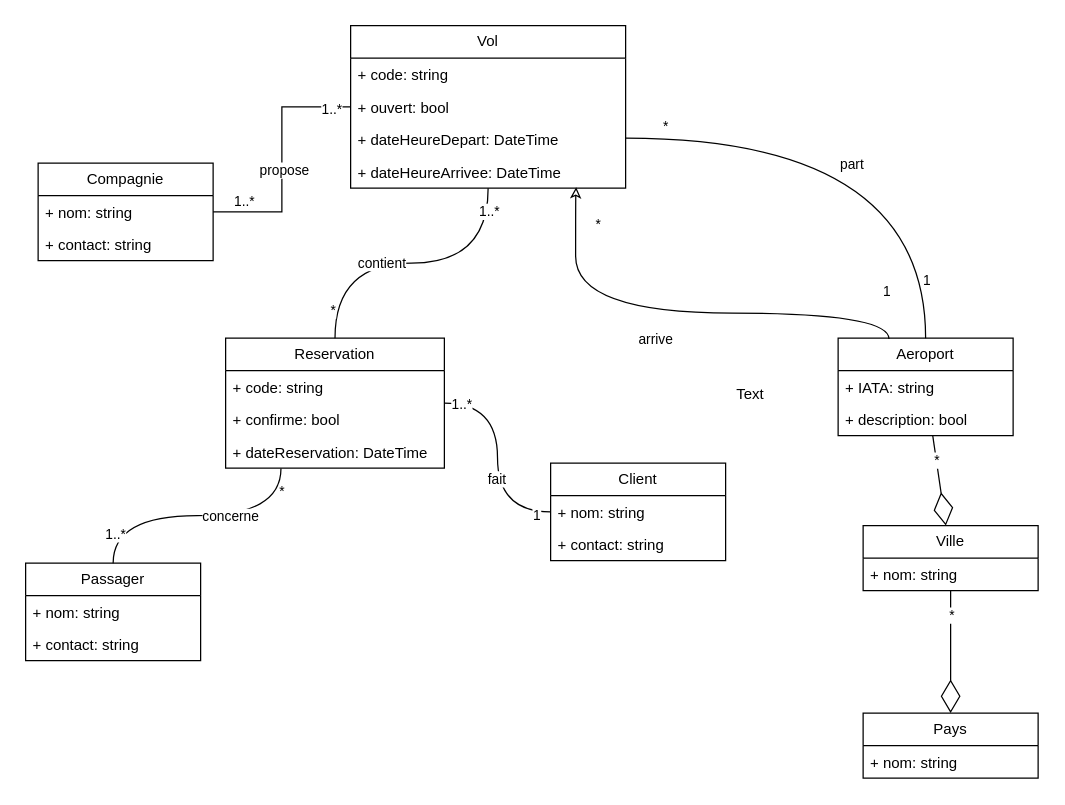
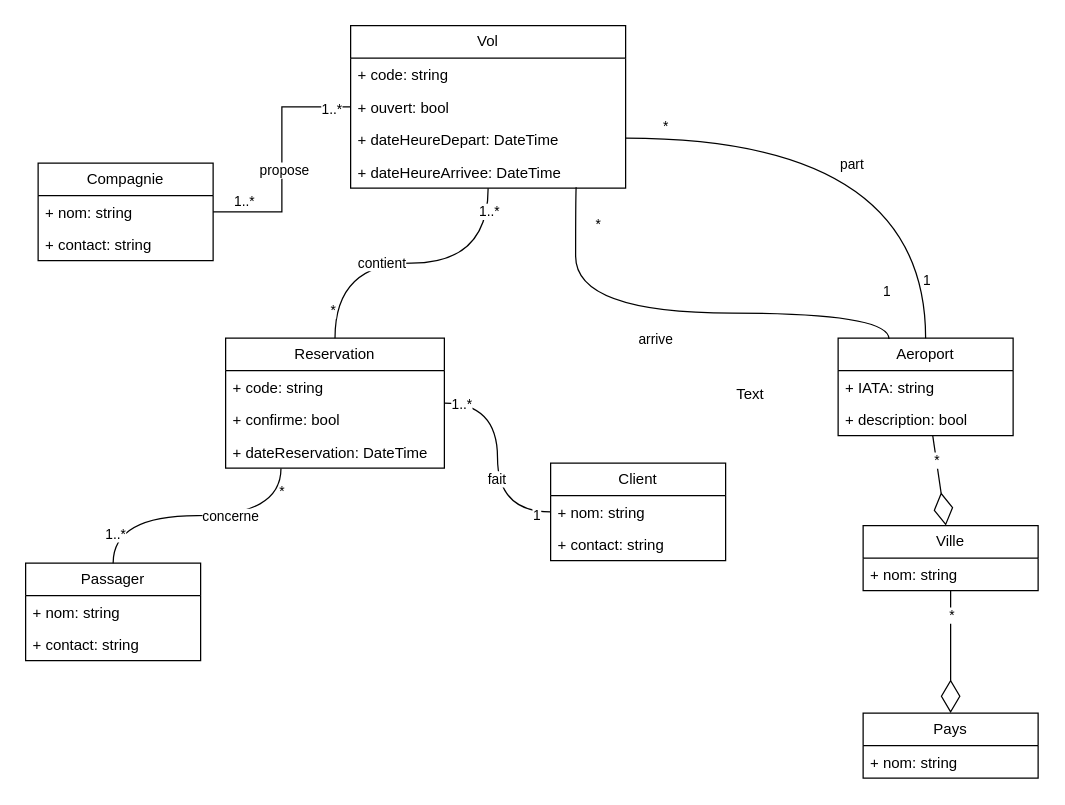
(576, 197) -> (576, 194)
